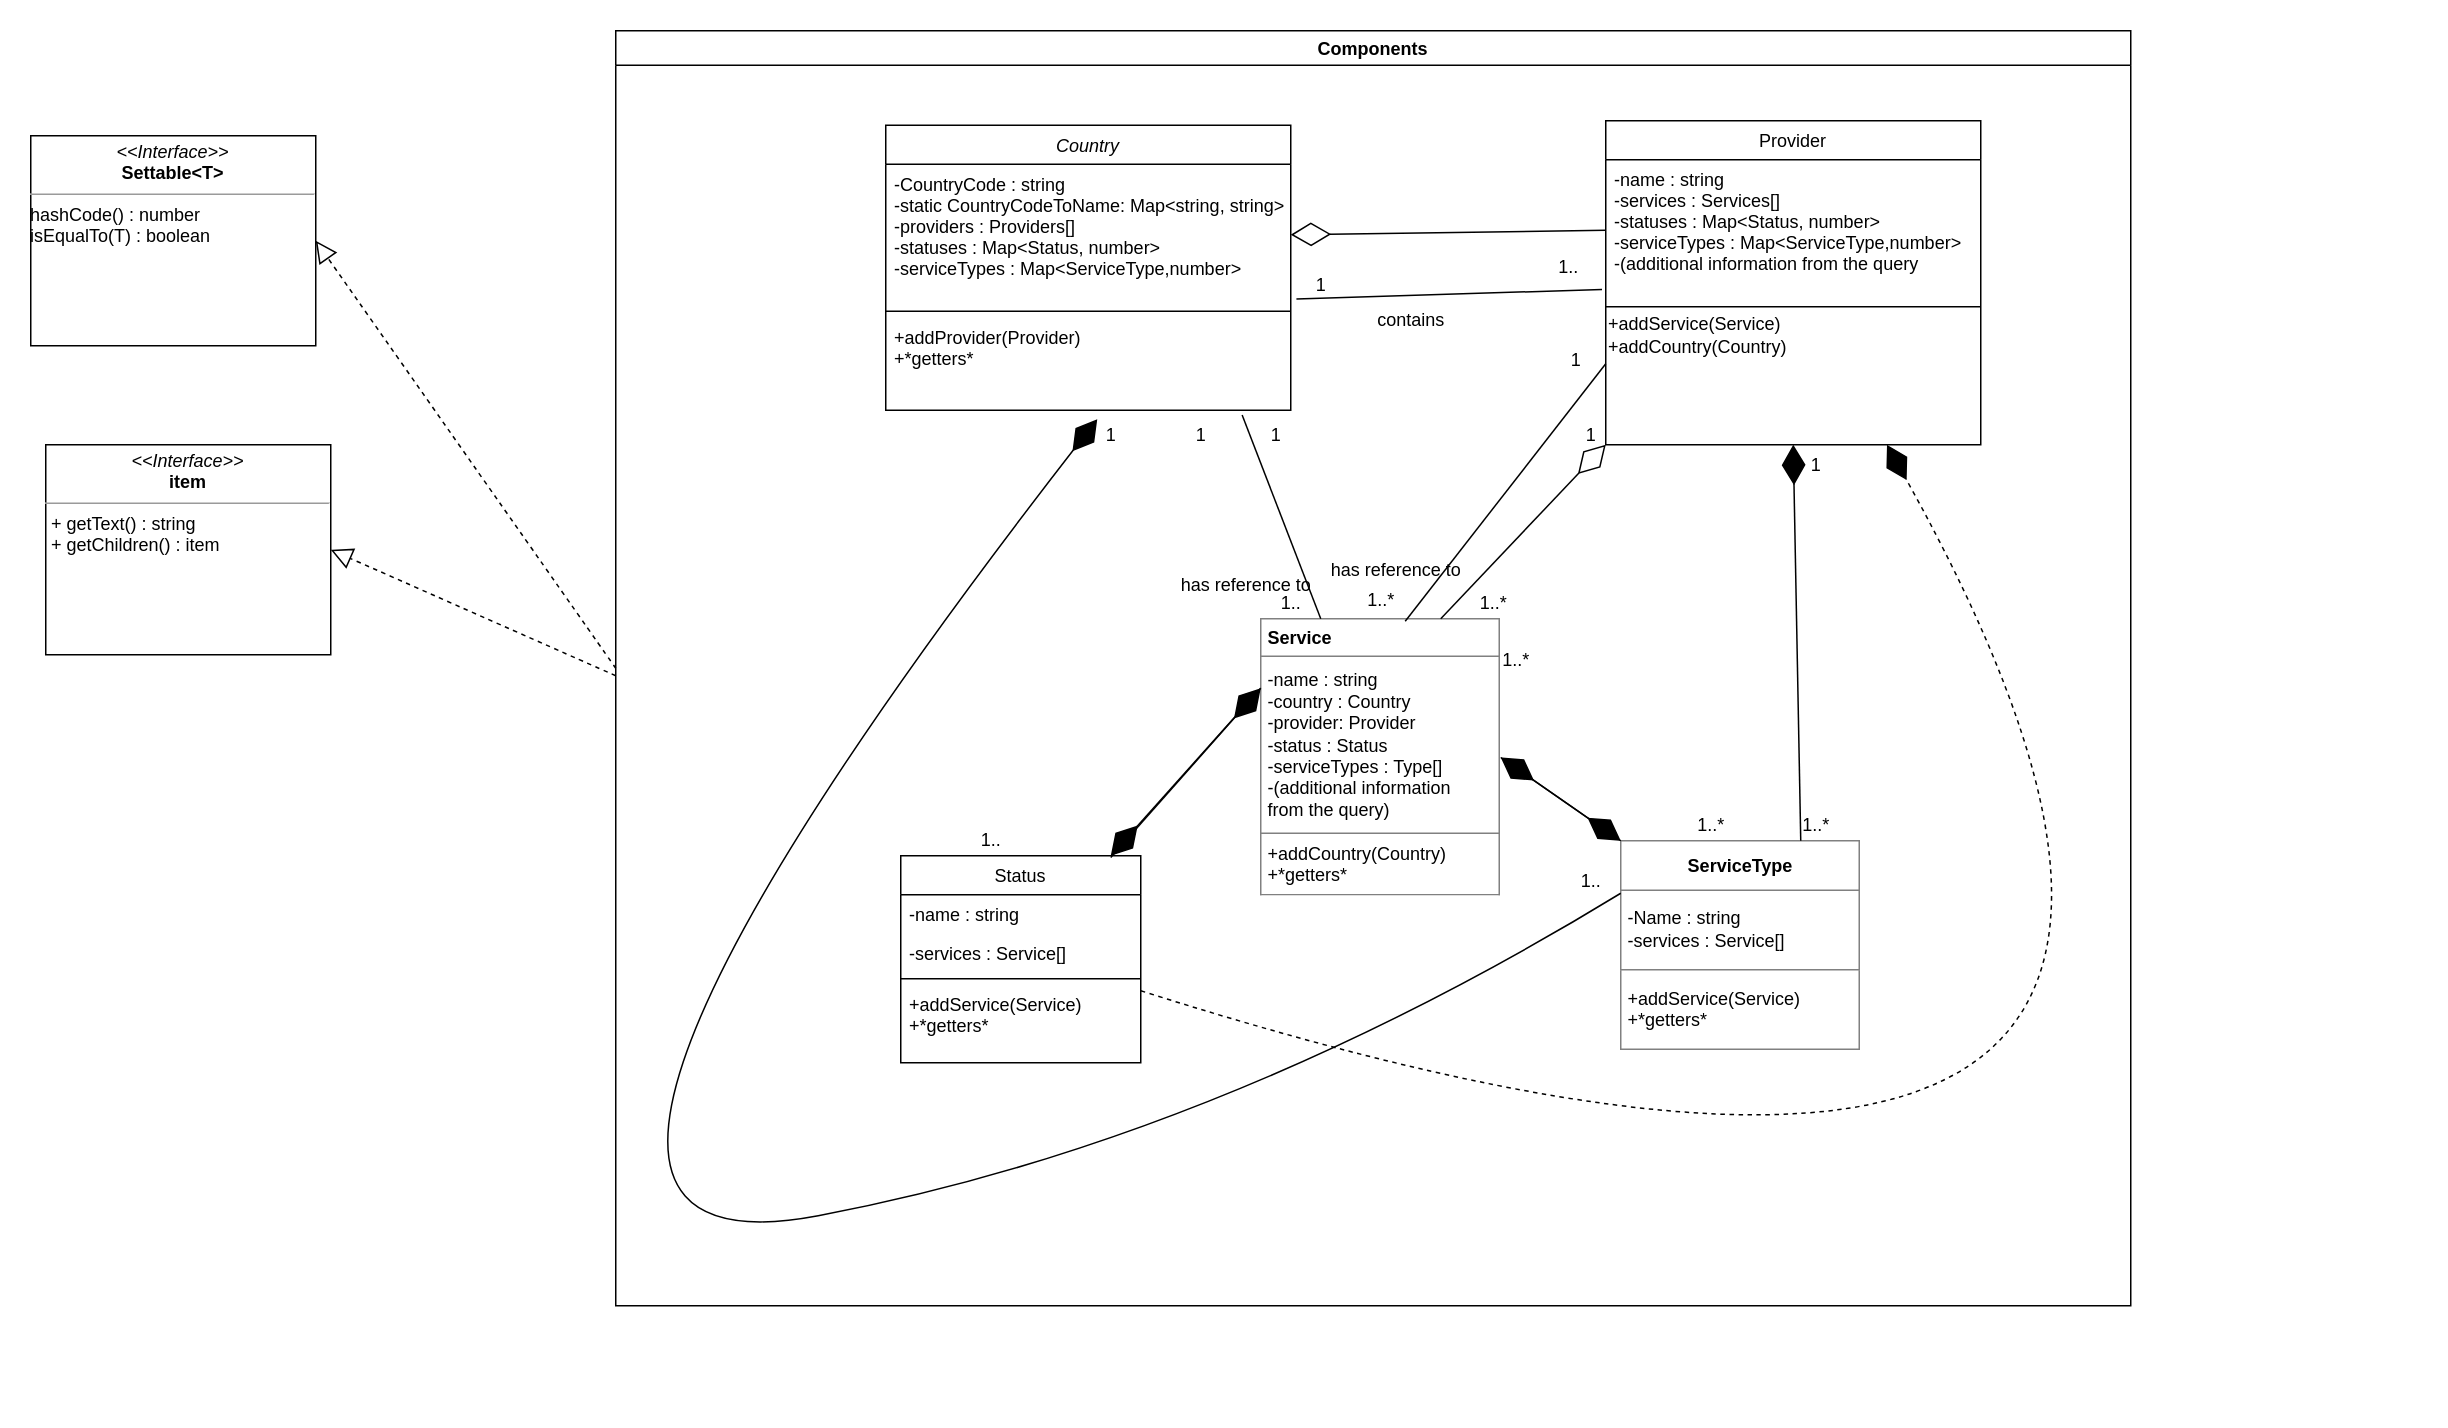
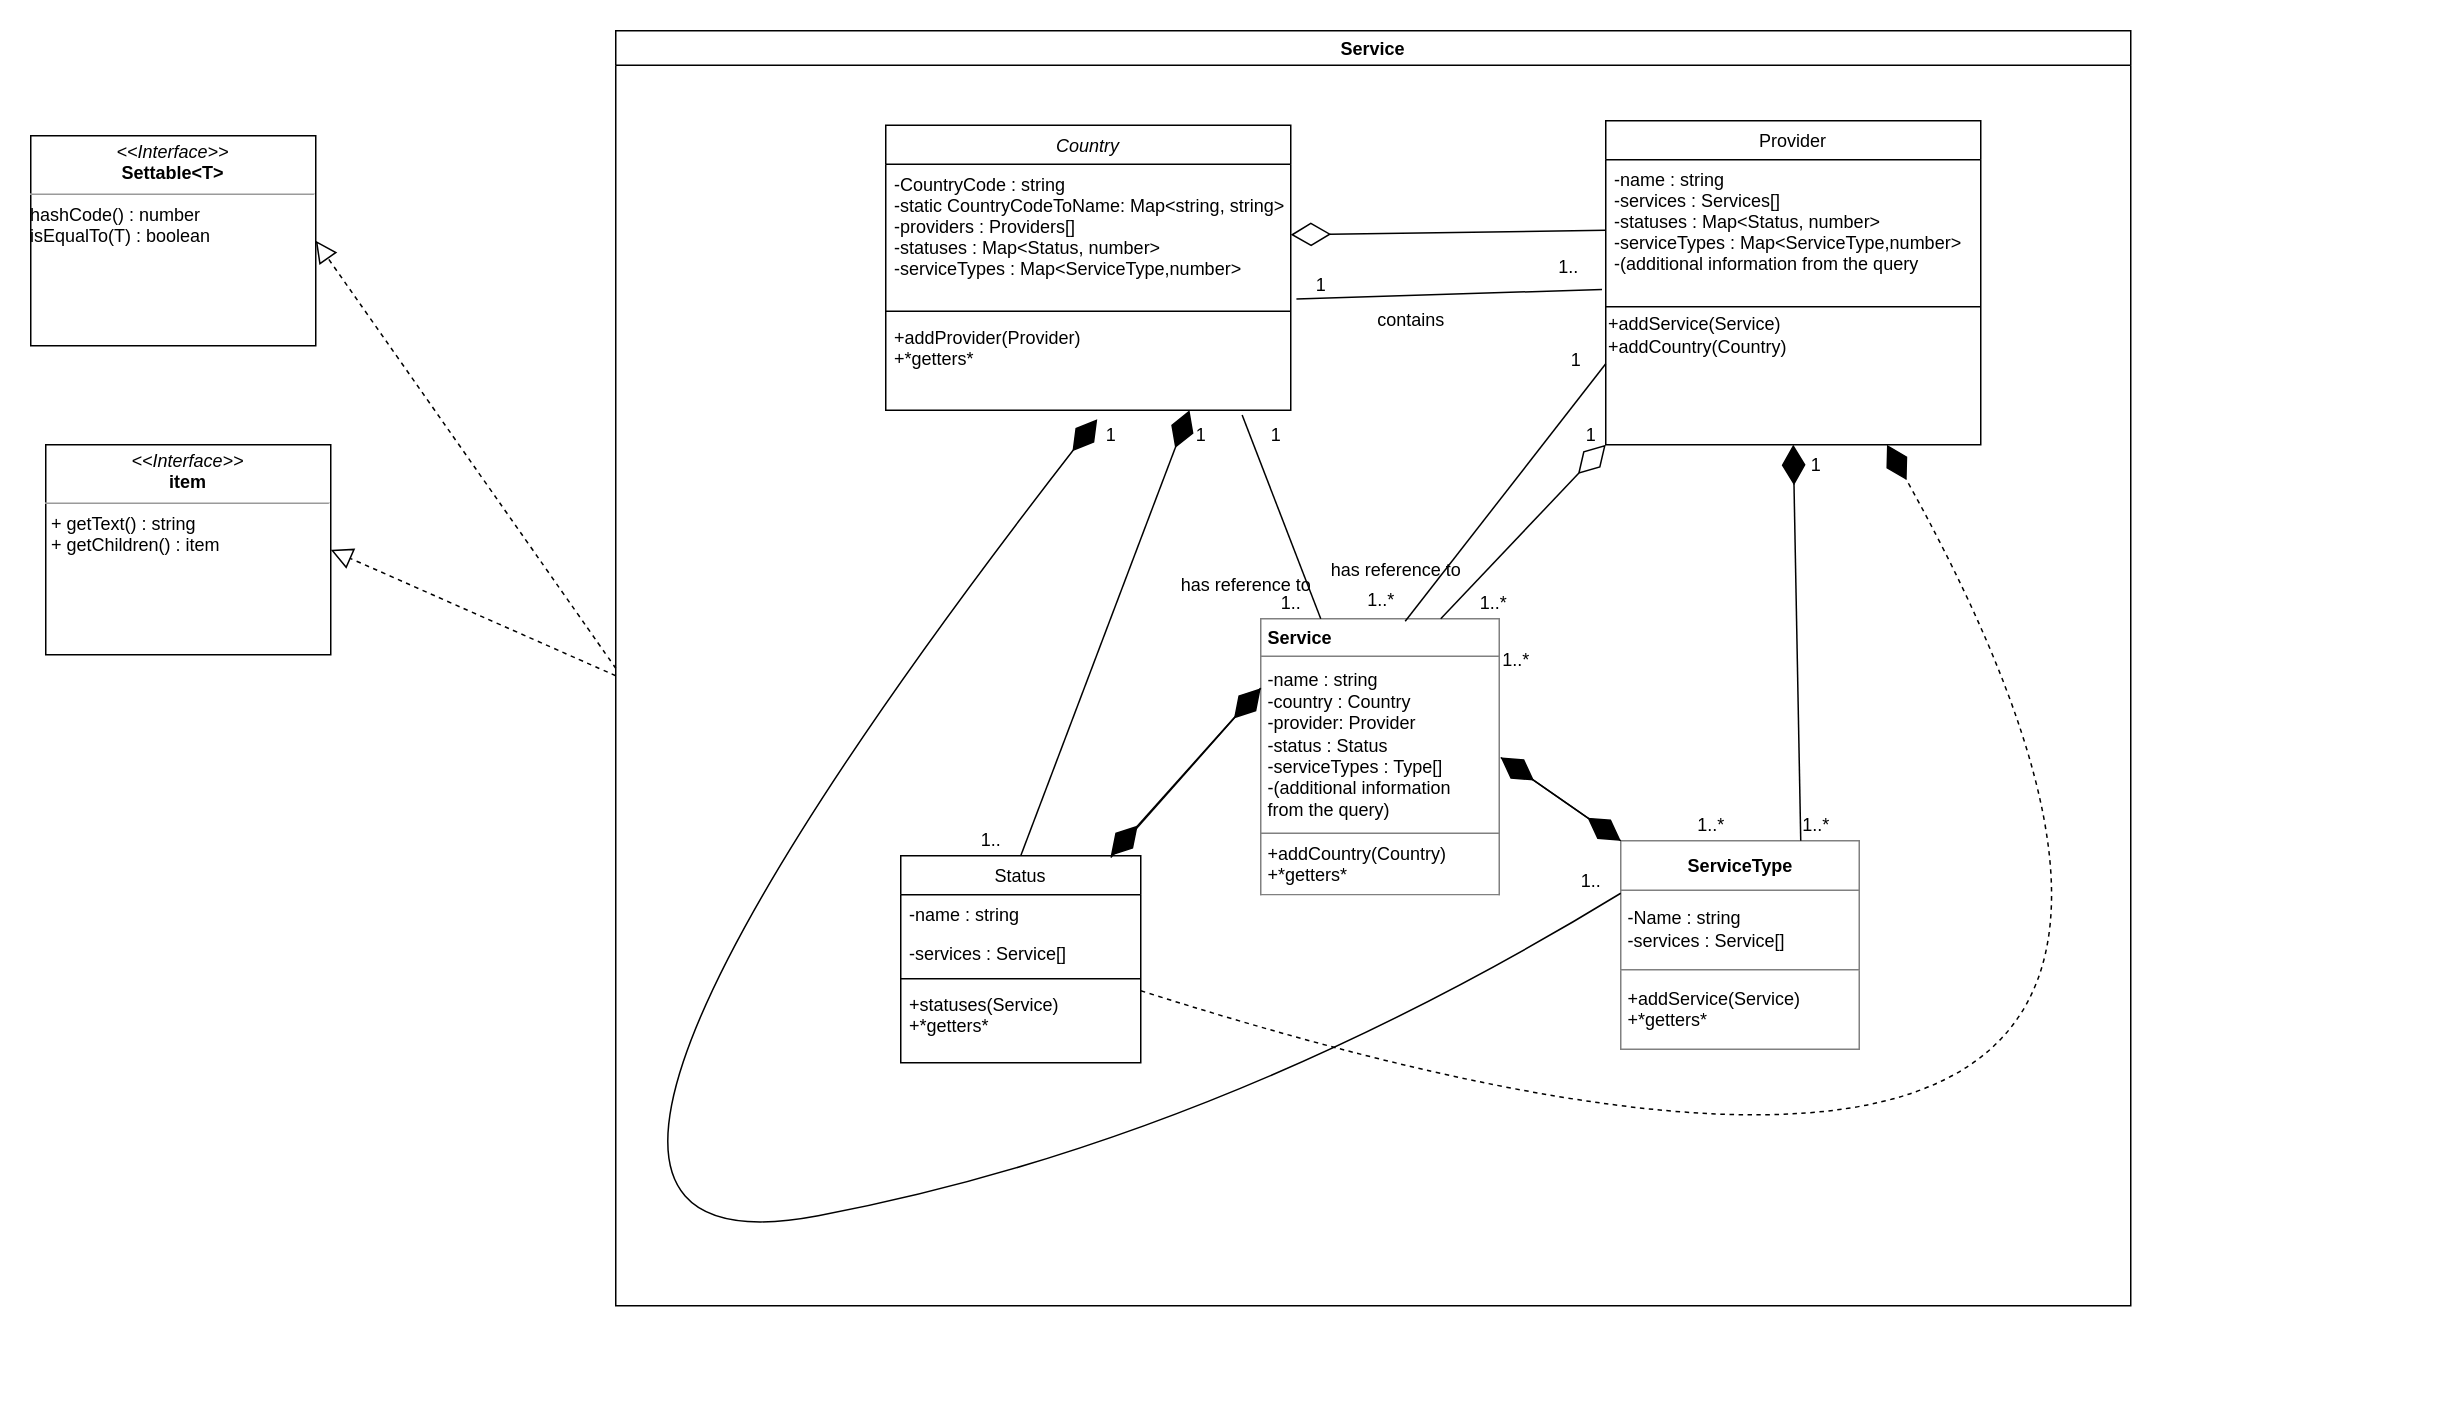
(1373, 49) -> (1373, 49)
none -> (1098, 651)
(1005, 1005) -> (997, 1005)
